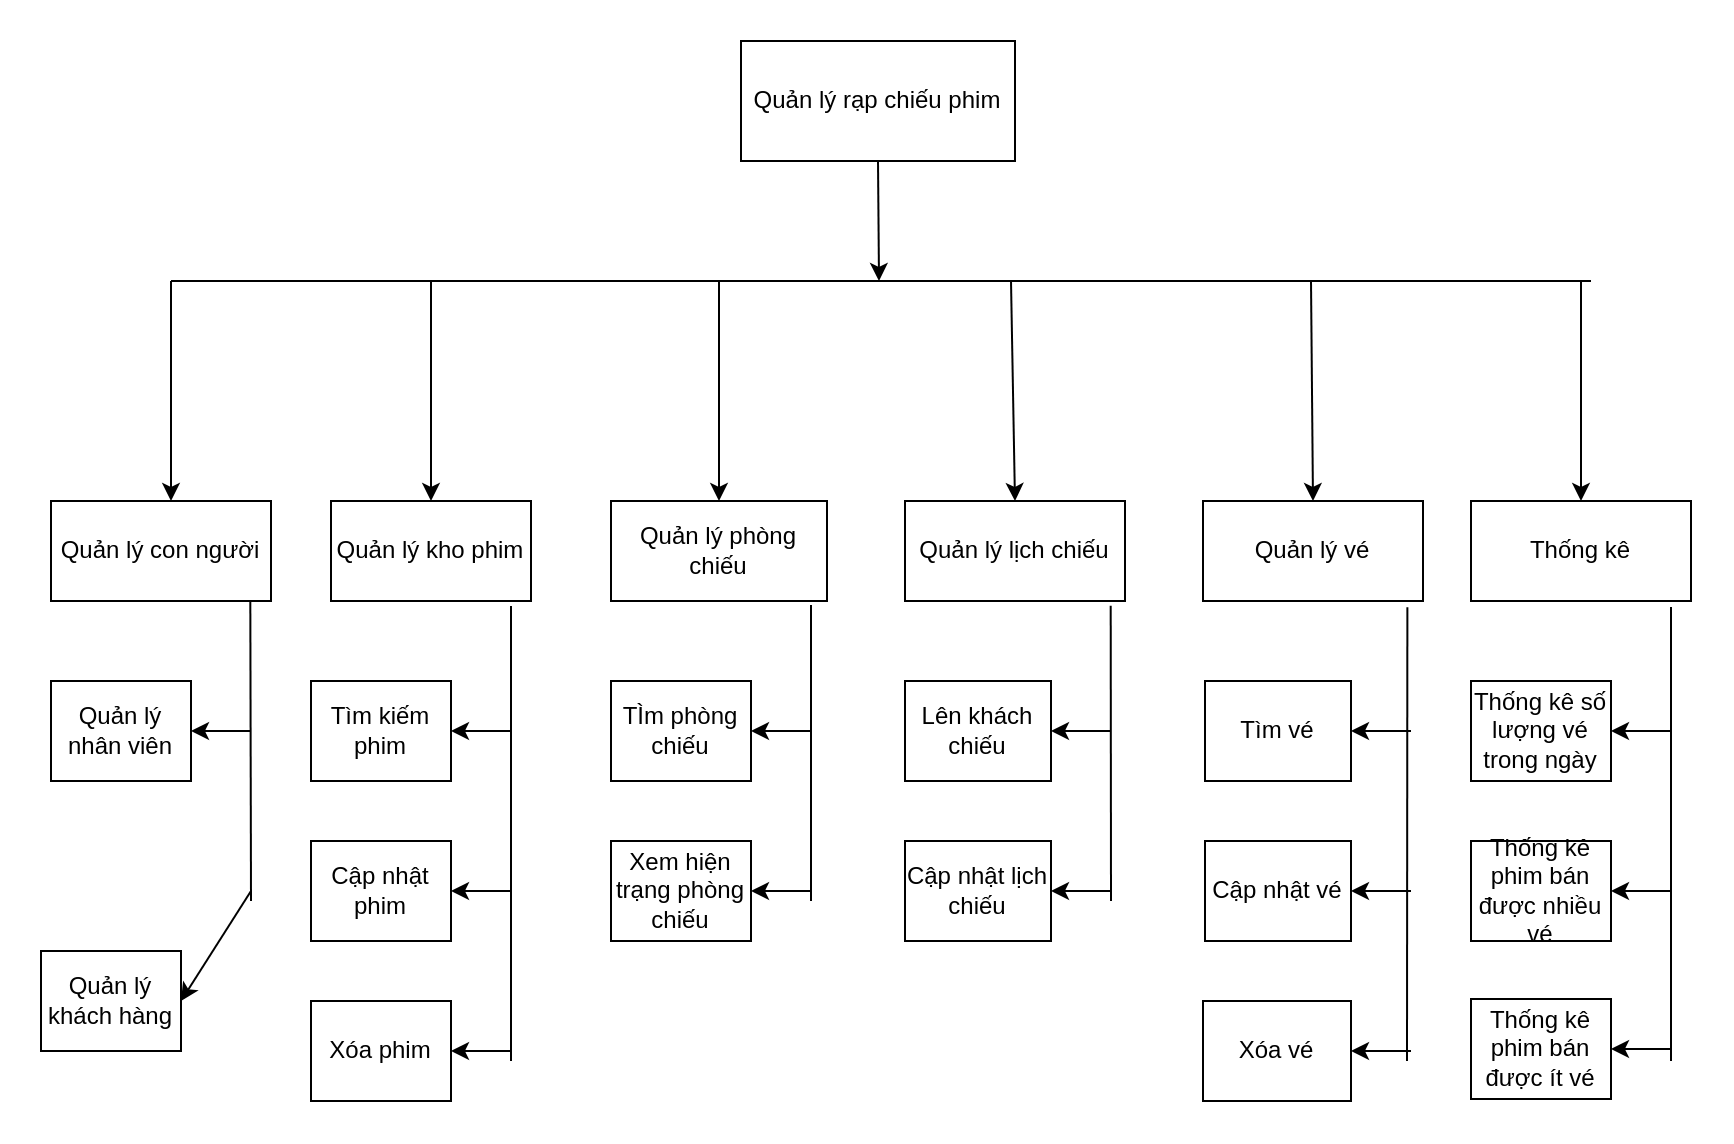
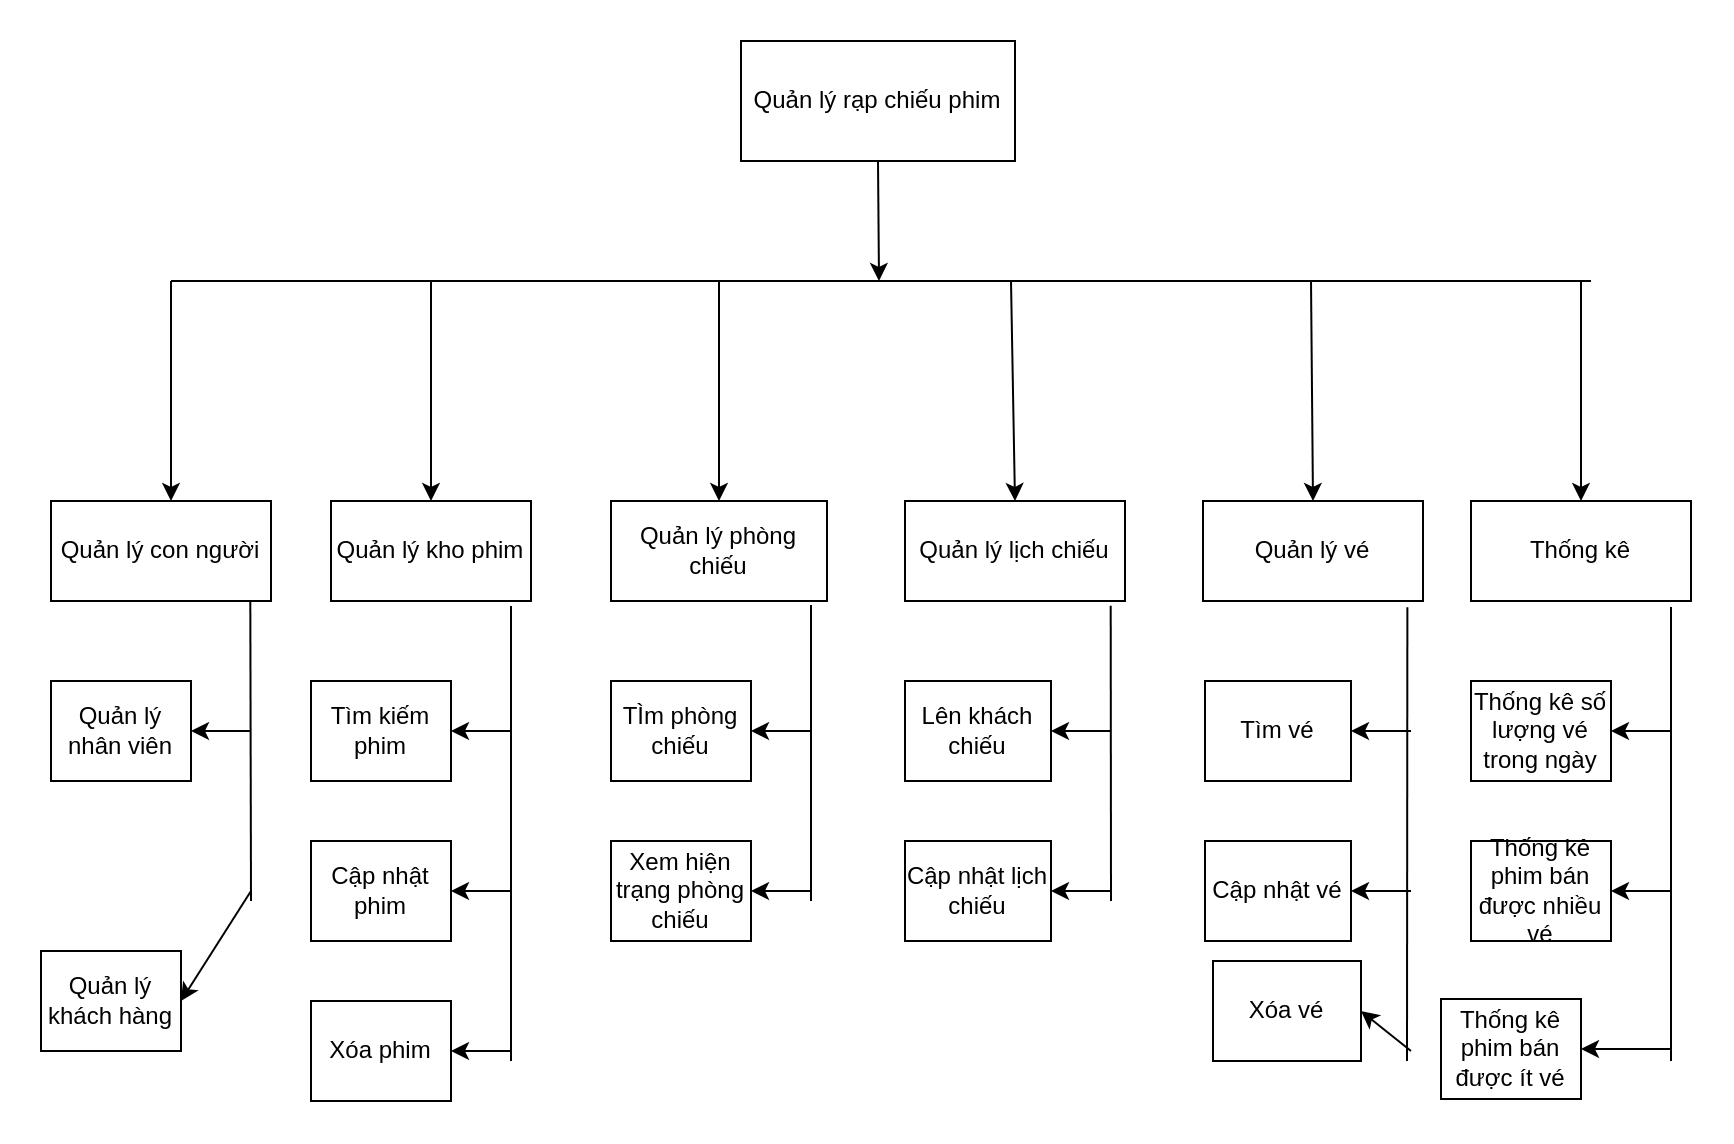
(1541, 1049) -> (1511, 1049)
(1277, 1051) -> (1287, 1011)
